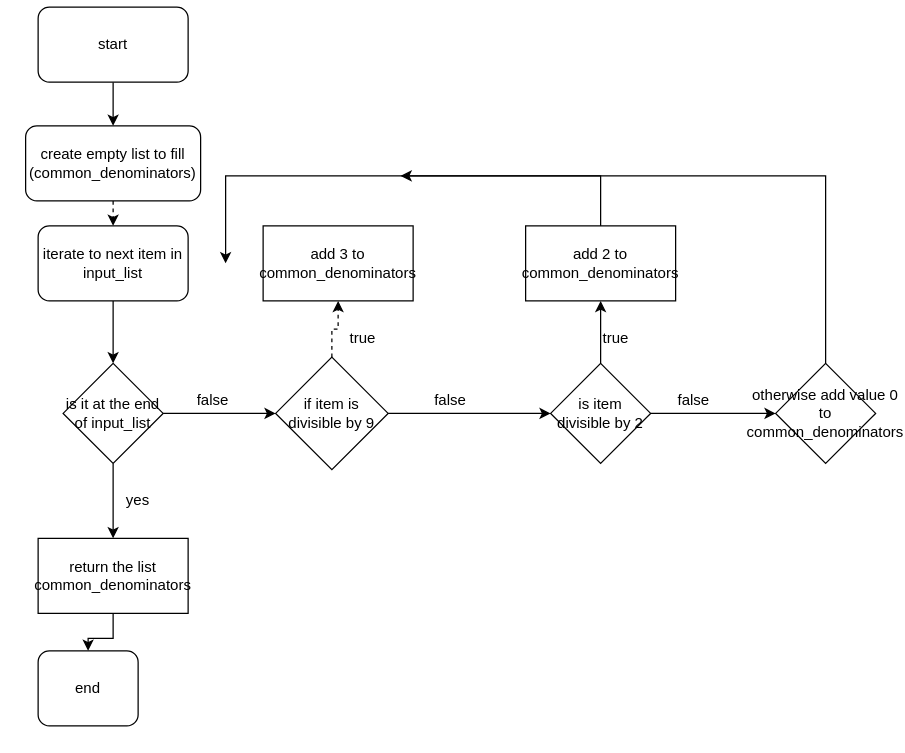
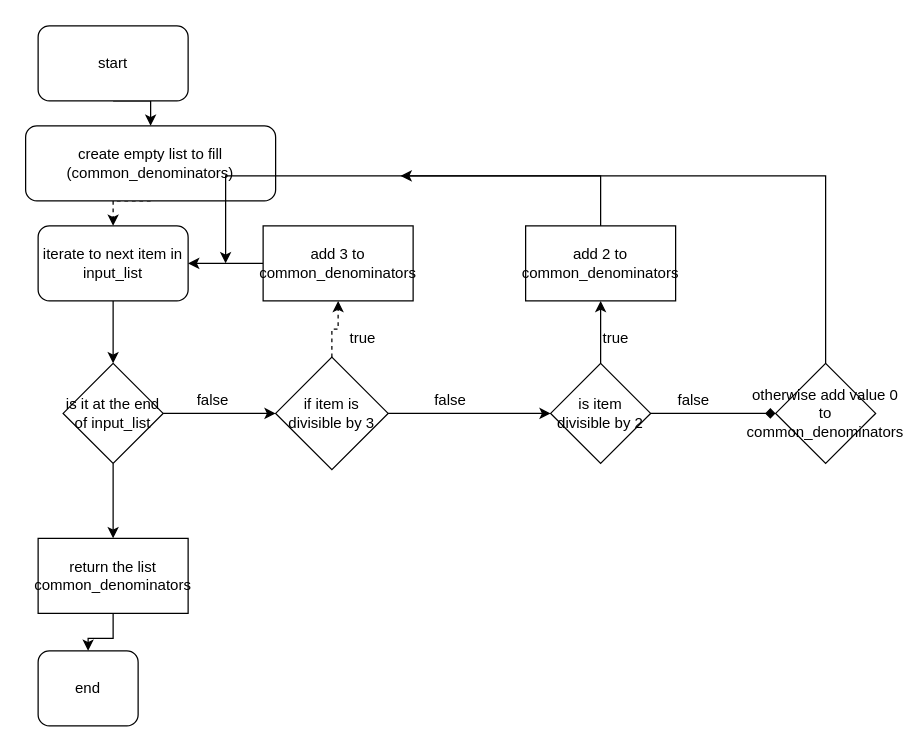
(113, 44) -> (113, 63)
(113, 163) -> (151, 163)
none -> (230, 263)
(332, 413) -> (332, 413)
(766, 413) -> (765, 413)
(138, 501) -> none
